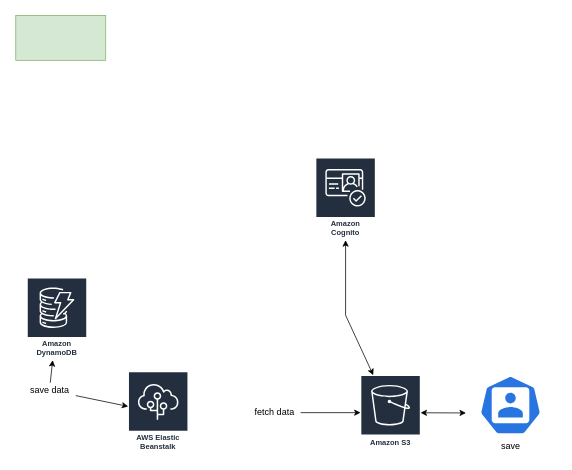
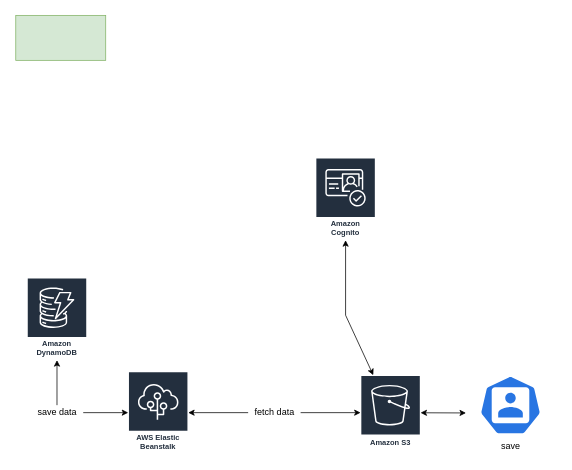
(49, 390) -> (57, 413)
none -> (220, 413)
